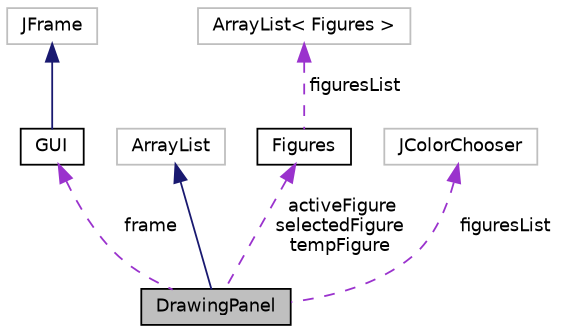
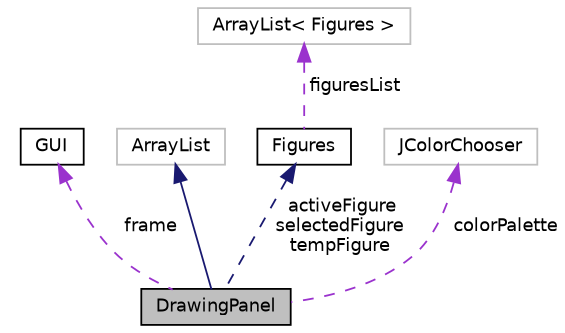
(52, 26) -> none
(503, 227) -> (503, 227)
(256, 235) -> (256, 235)
